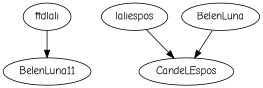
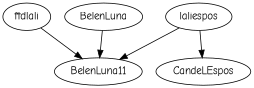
(206, 41) -> (101, 40)
none -> (153, 42)
